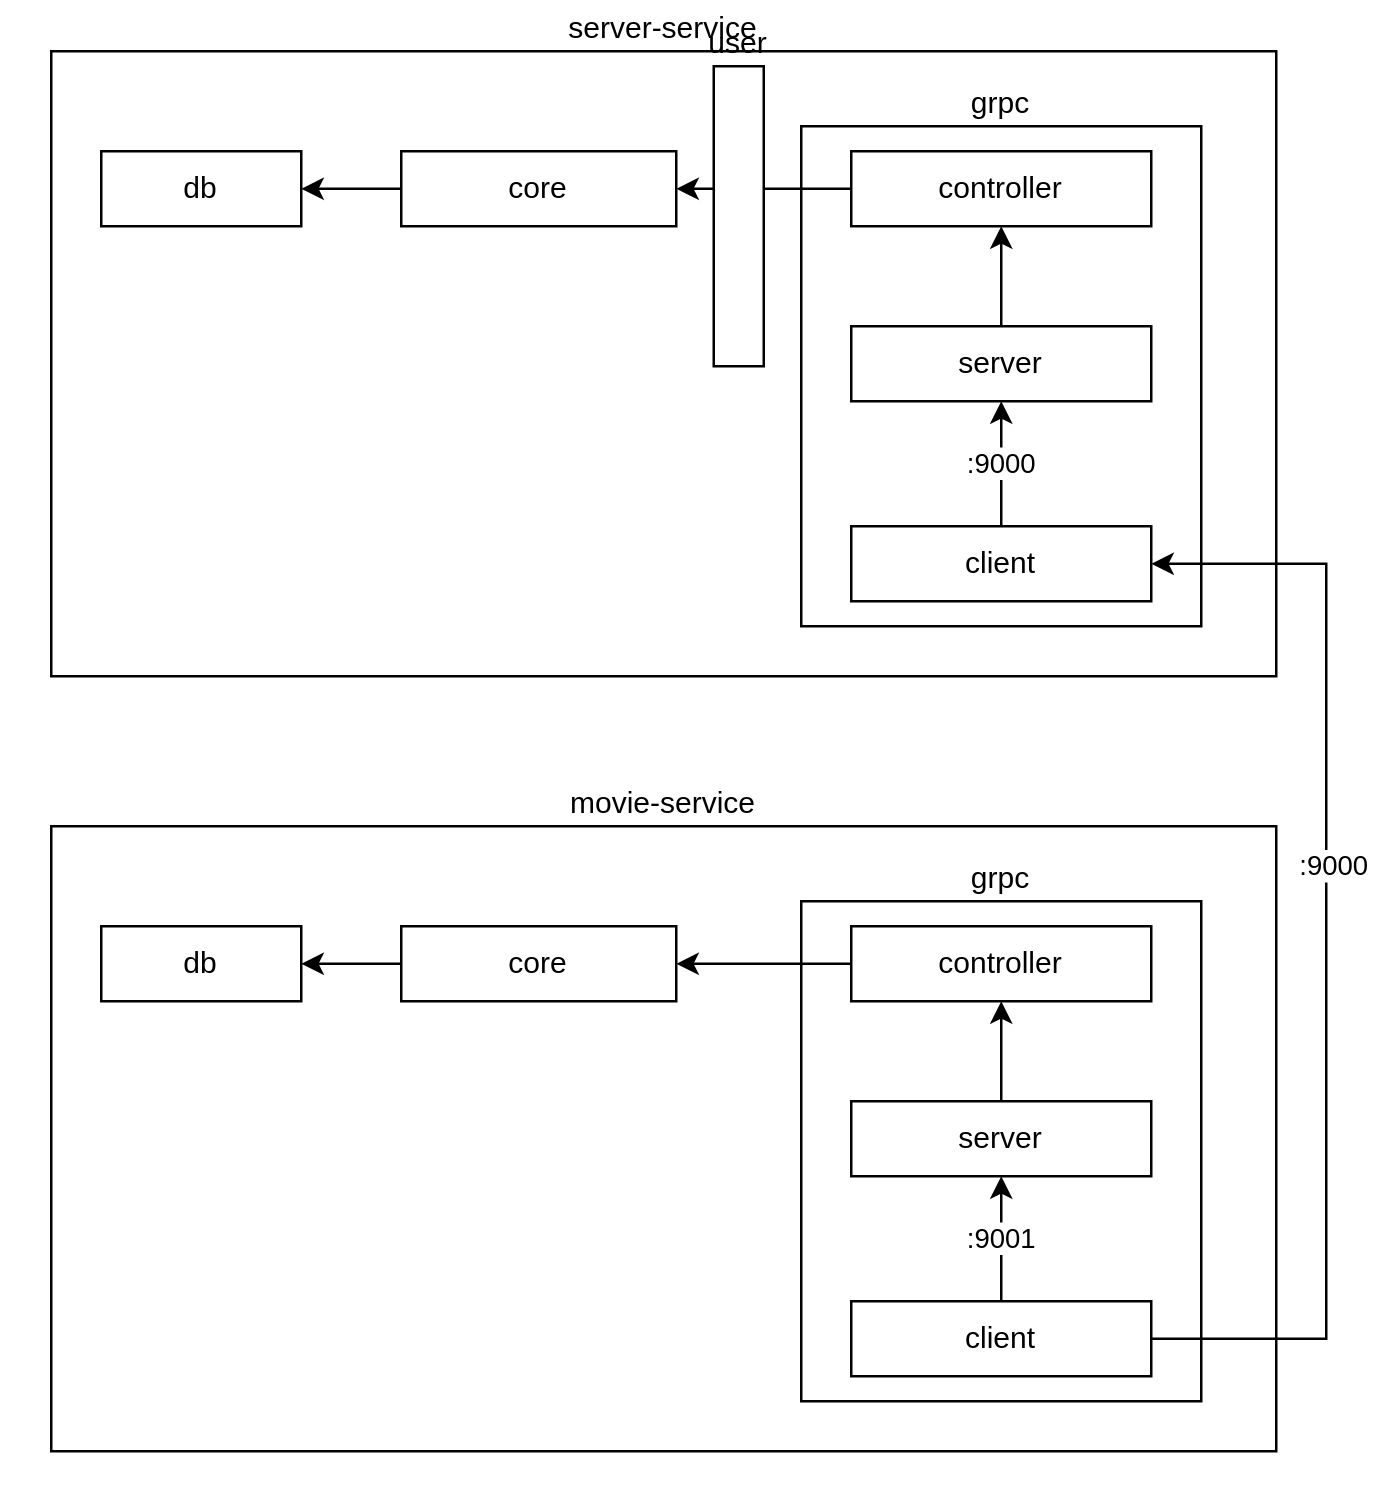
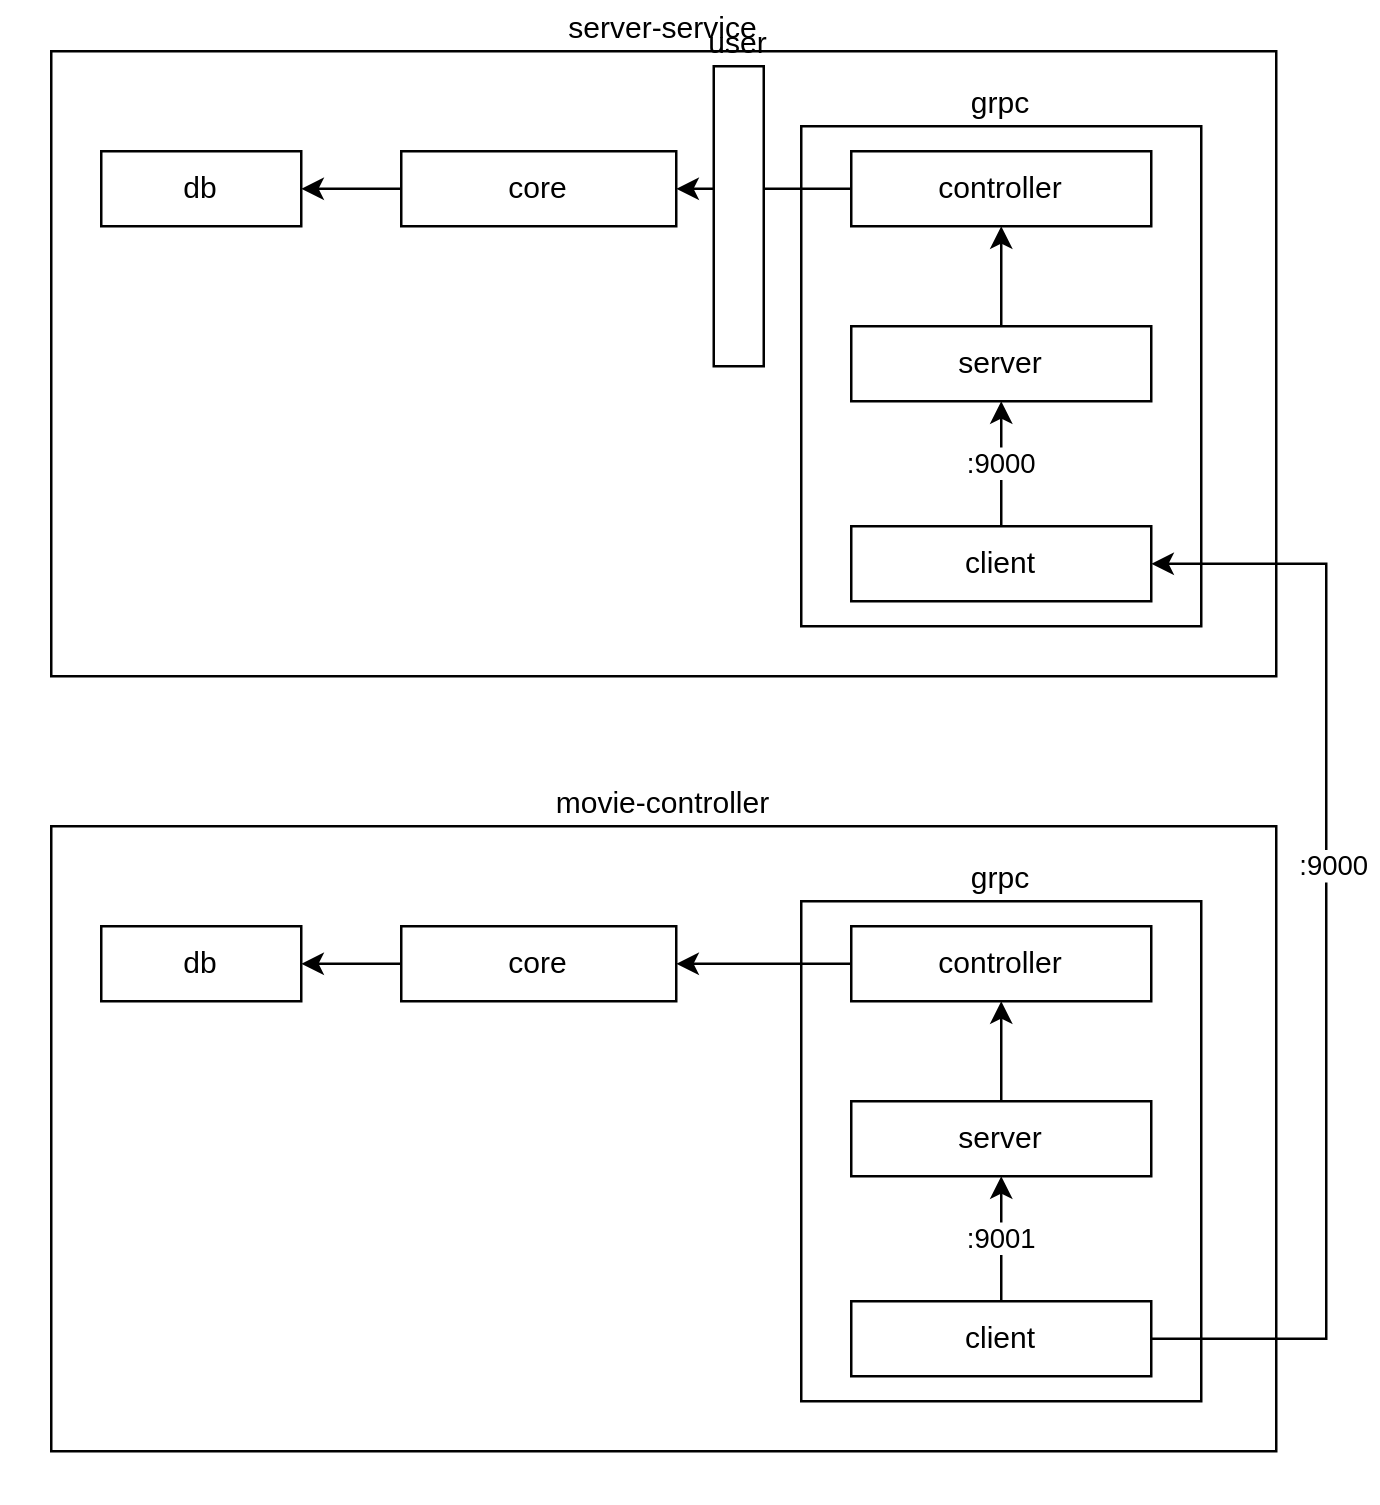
(664, 801) -> (664, 801)
